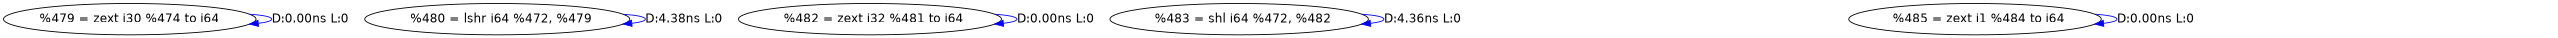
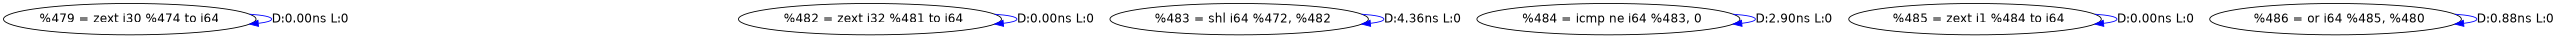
(497, 19) -> none
none -> (1608, 19)
none -> (2336, 19)
